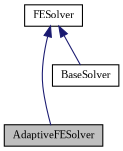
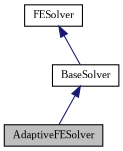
(42, 81) -> (67, 110)
